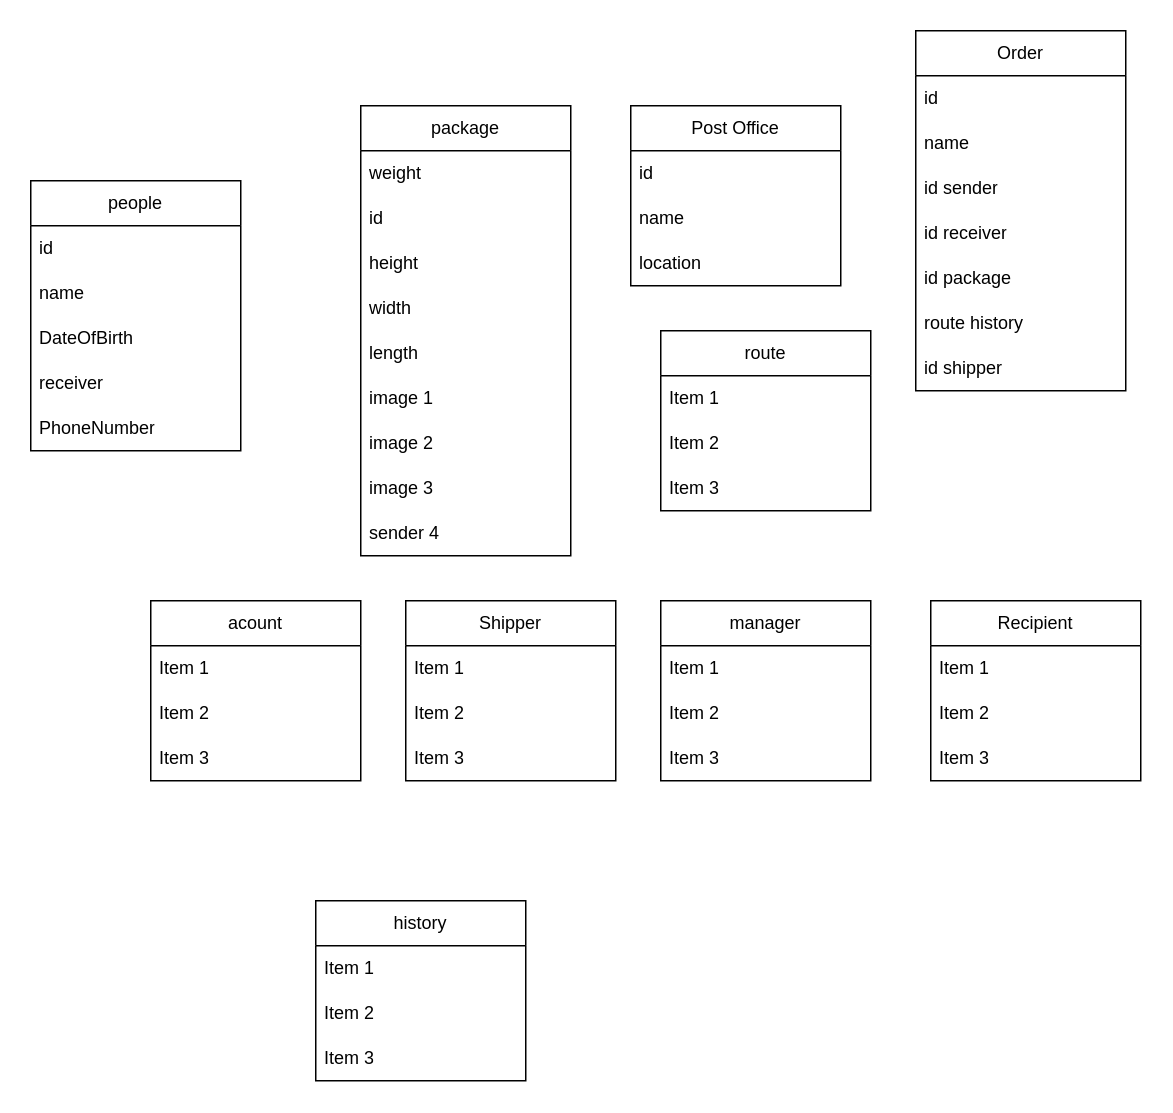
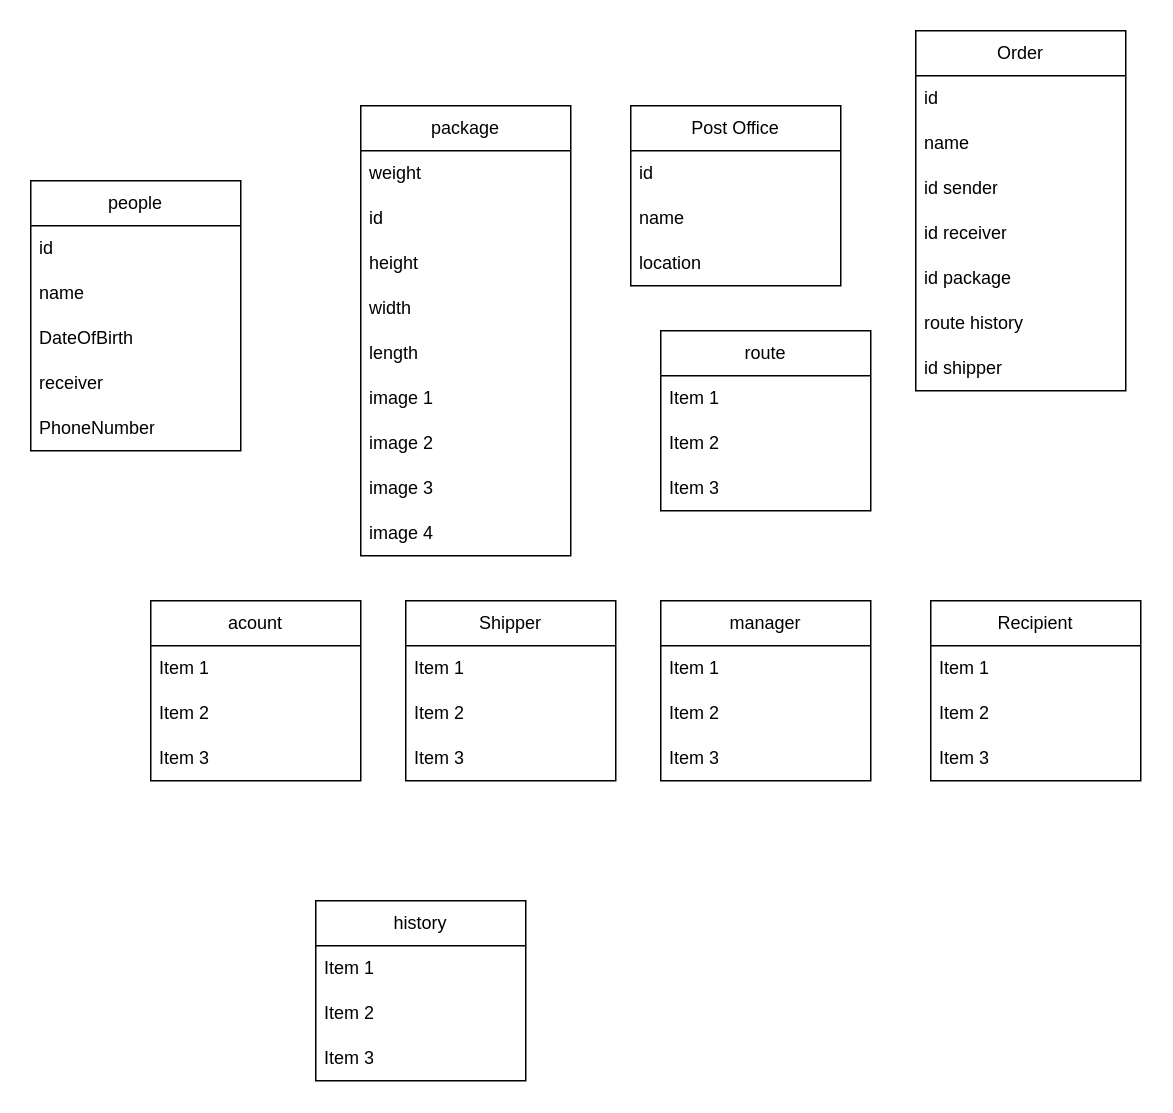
(408, 533) -> (400, 533)
